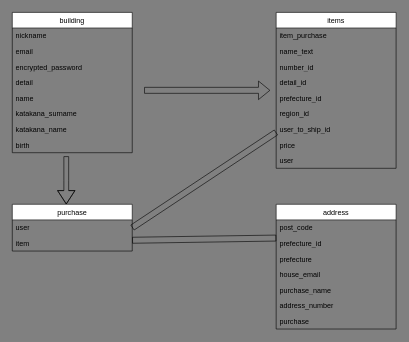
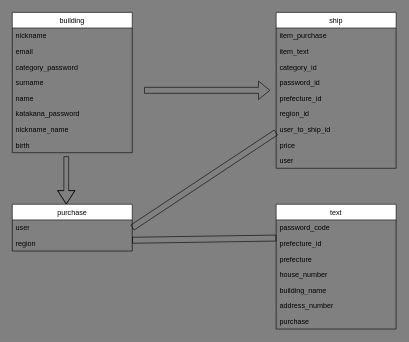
(336, 20) -> (336, 20)
(298, 52) -> (297, 52)
(52, 68) -> (50, 68)
(297, 68) -> (301, 68)
(26, 83) -> (30, 83)
(295, 83) -> (301, 83)
(48, 114) -> (50, 114)
(42, 130) -> (41, 130)
(336, 212) -> (336, 212)
(298, 228) -> (306, 228)
(23, 244) -> (27, 244)
(300, 275) -> (304, 275)
(306, 291) -> (303, 291)
